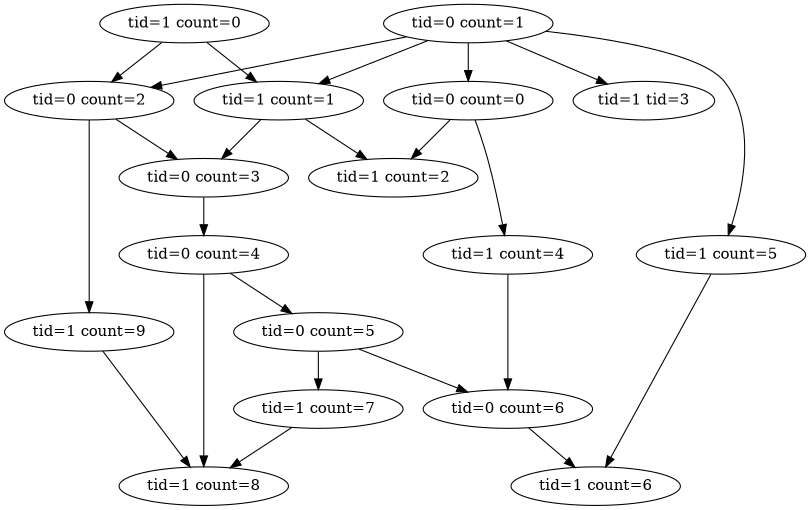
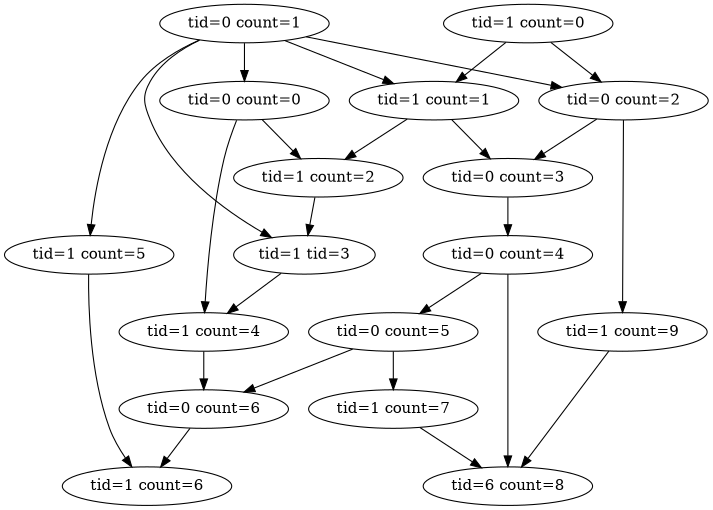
none -> (312, 211)
none -> (259, 290)
(204, 486) -> (508, 486)
